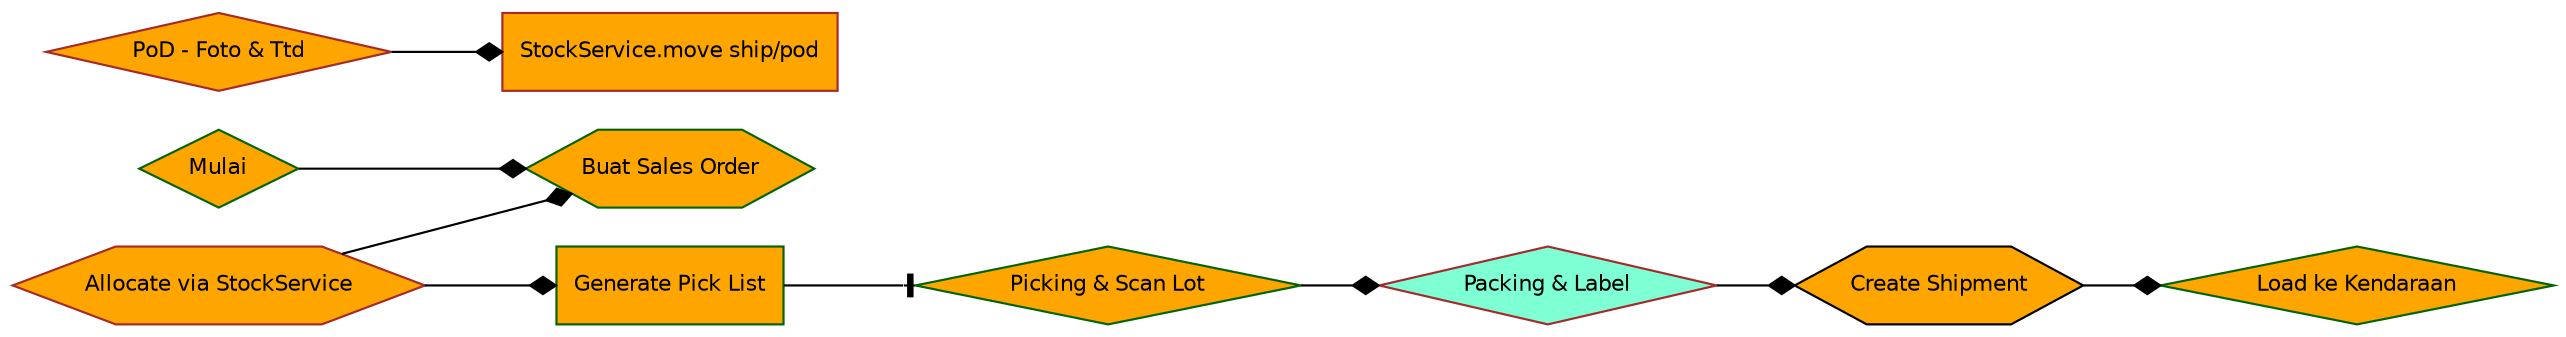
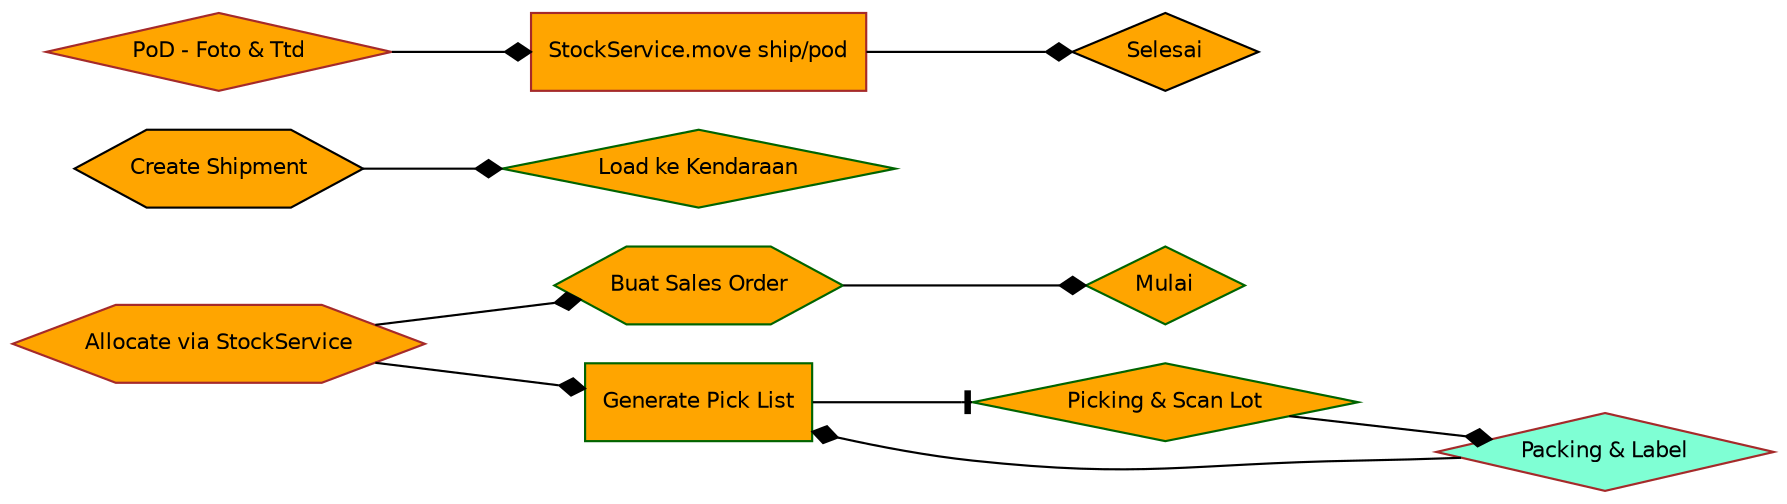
none -> (1165, 52)
(399, 169) -> (951, 285)
(1742, 285) -> (1148, 469)
